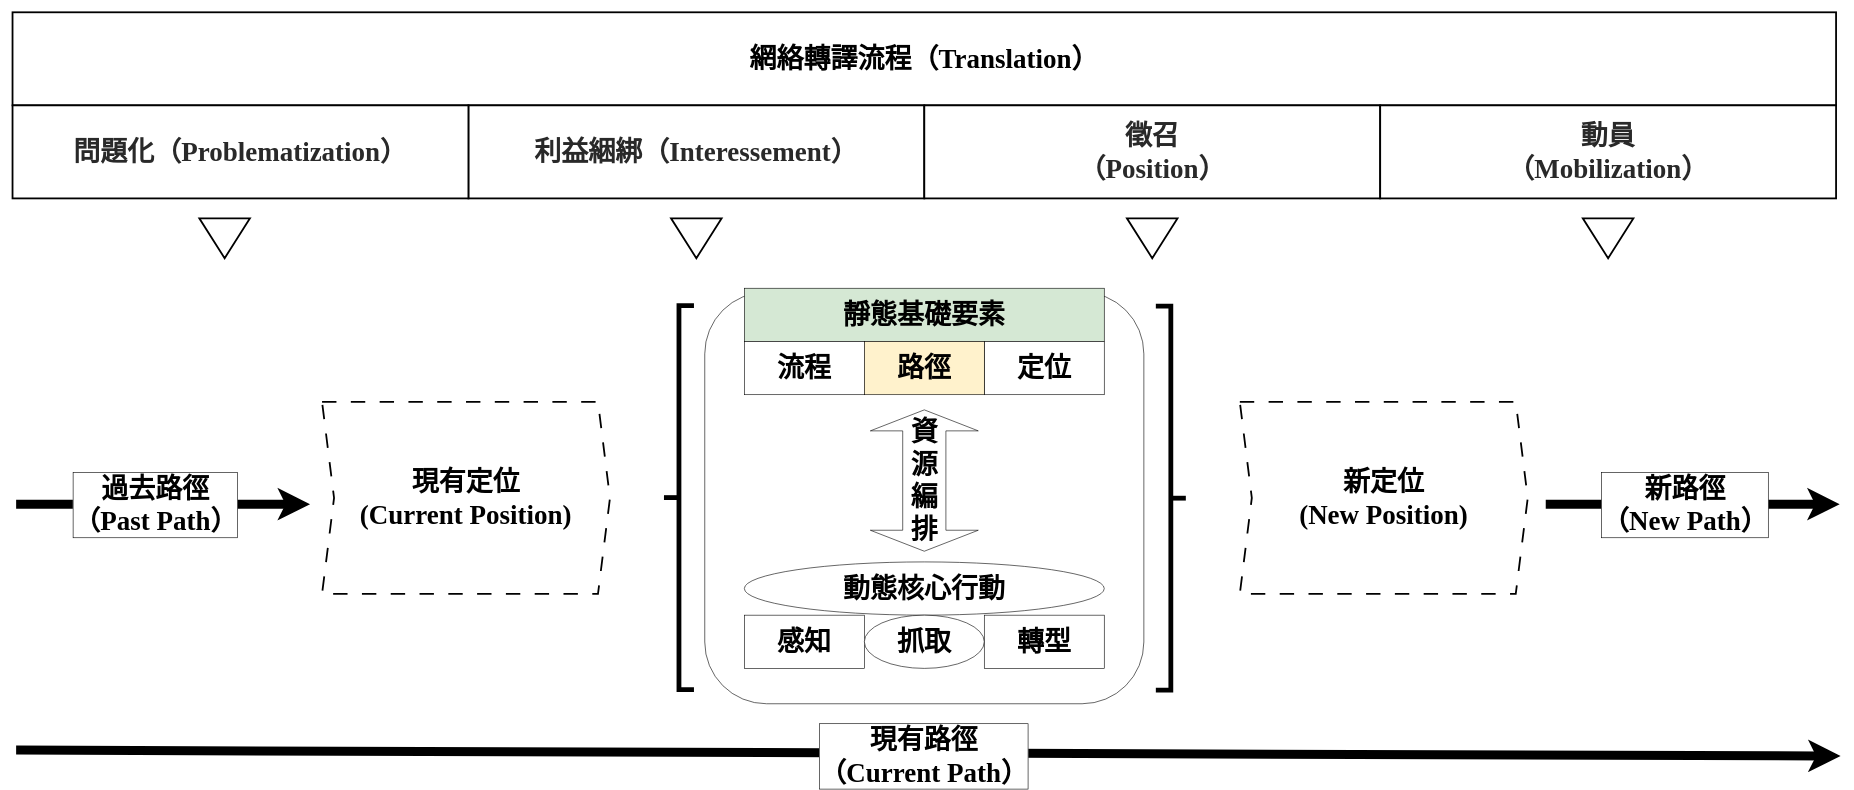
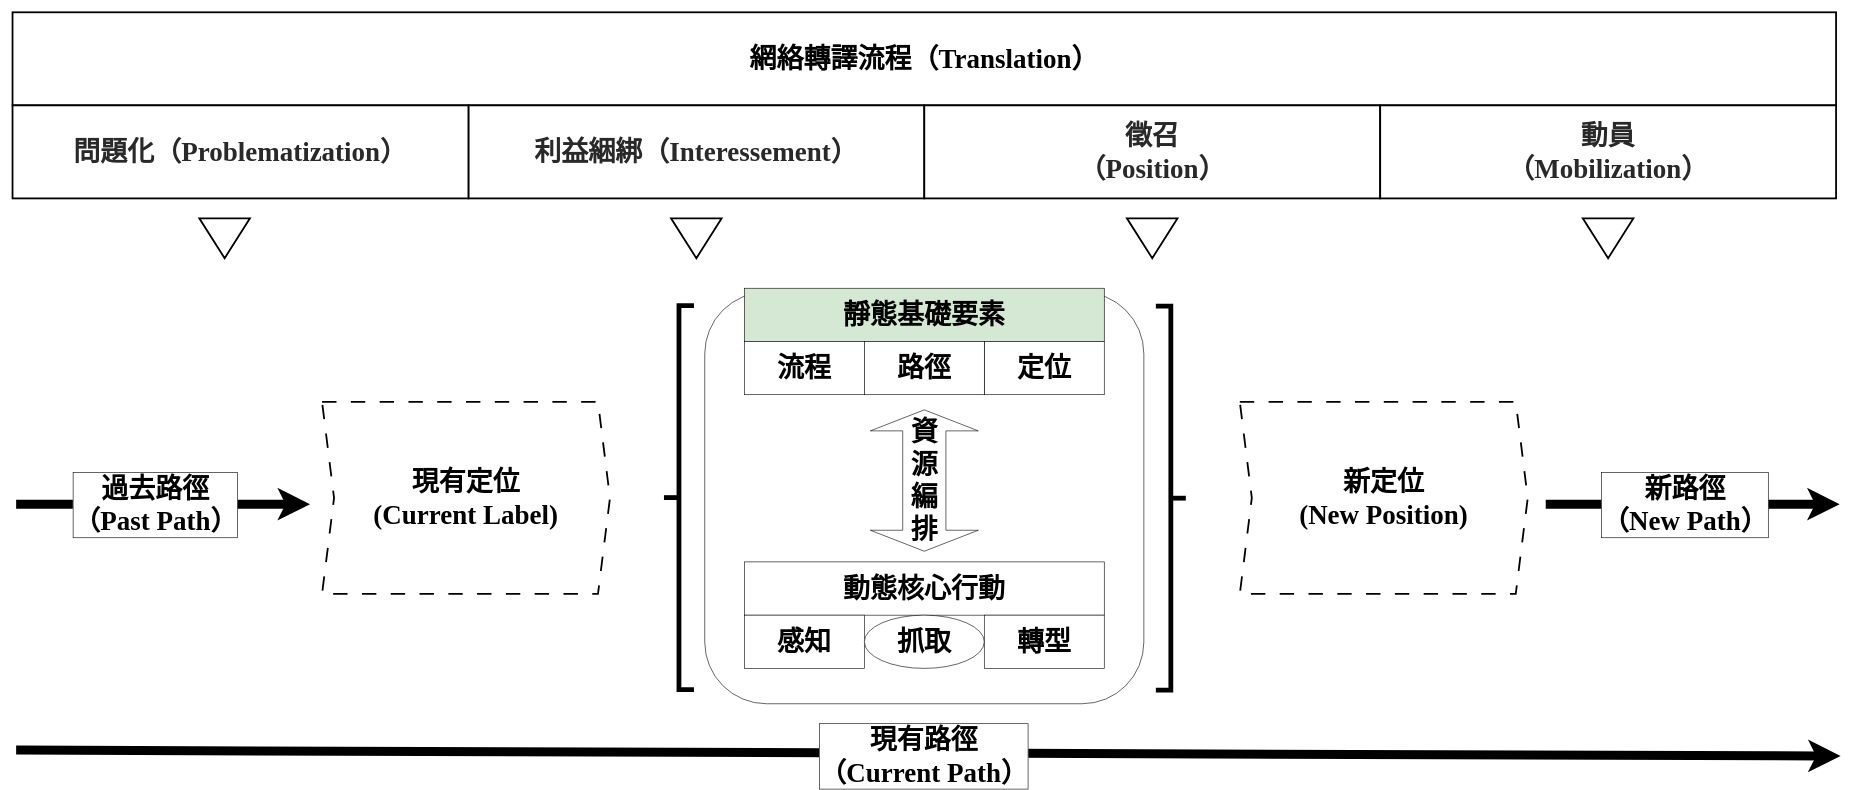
(924, 368) -> (924, 368)
(466, 498) -> (466, 498)
(924, 589) -> (924, 589)
